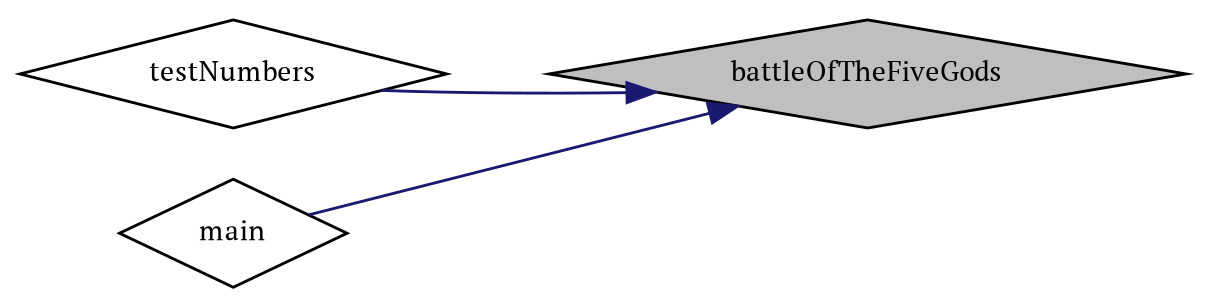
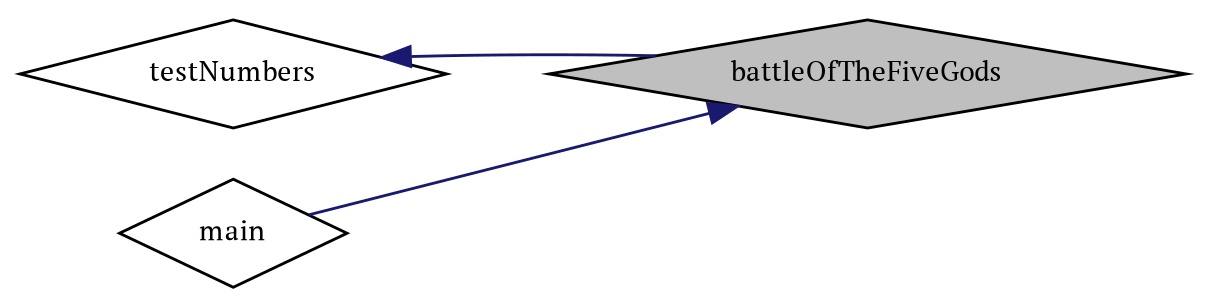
(504, 93) -> (533, 55)
